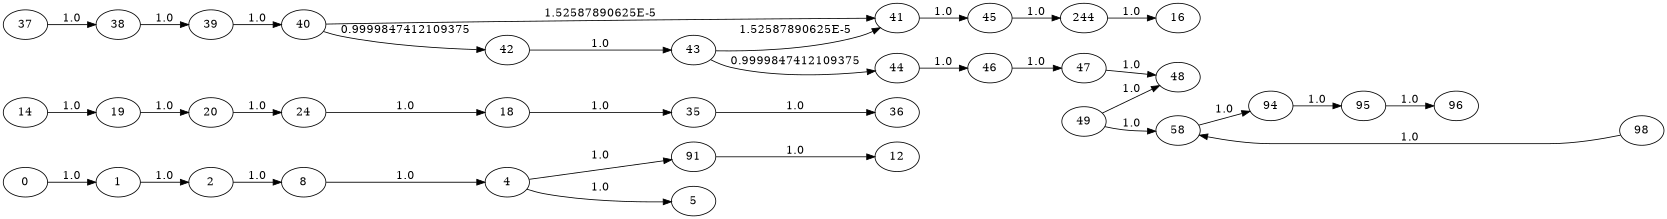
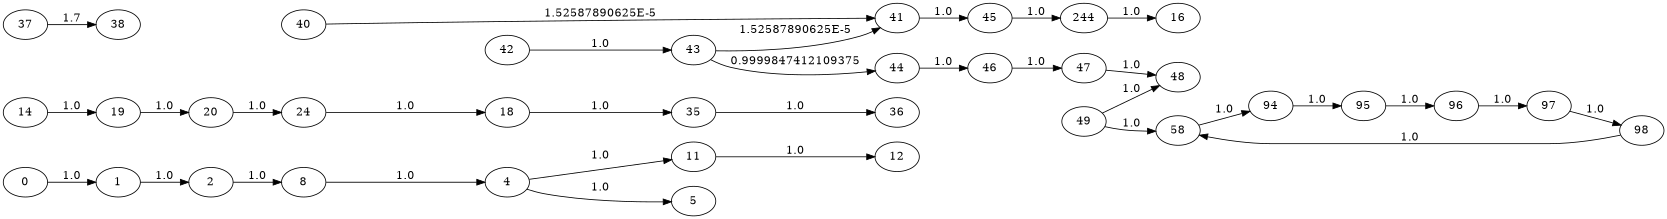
(72, 18) -> (72, 18)
(211, 25) -> none
(400, 45) -> none
none -> (1549, 106)
(694, 157) -> (694, 157)
